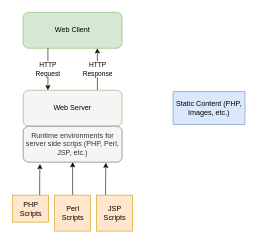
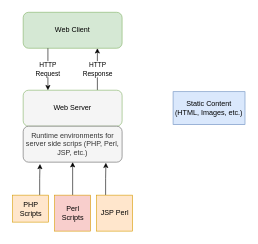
(209, 108) -> (209, 108)
(73, 213) -> (73, 213)
(115, 213) -> (115, 213)
